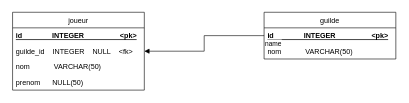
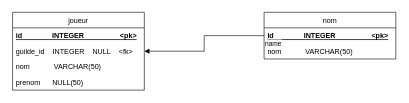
(330, 20) -> (330, 20)
